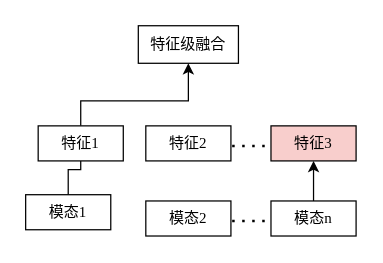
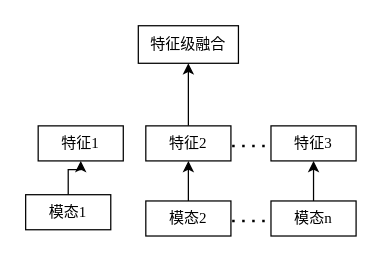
(120, 101) -> none
none -> (188, 115)
(313, 143) -> (313, 143)
(81, 169) -> (78, 169)
none -> (188, 177)
